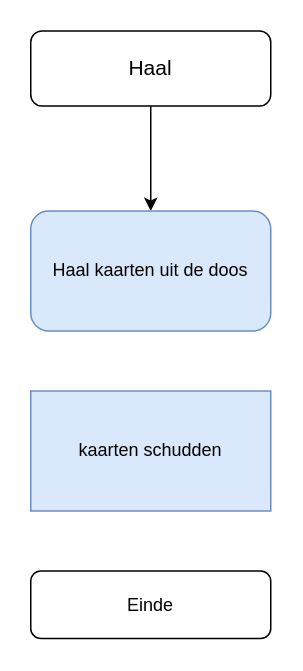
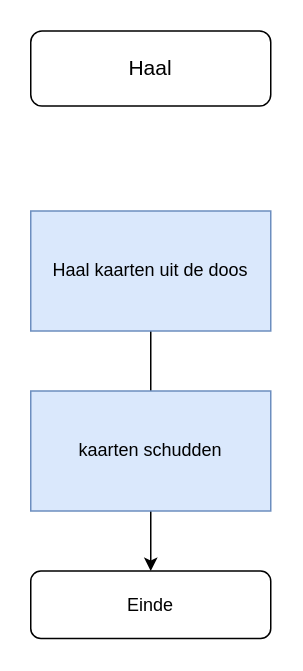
(151, 153) -> none
(151, 271) -> (151, 271)
none -> (151, 361)
